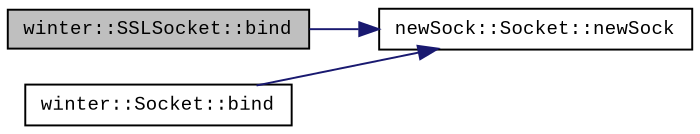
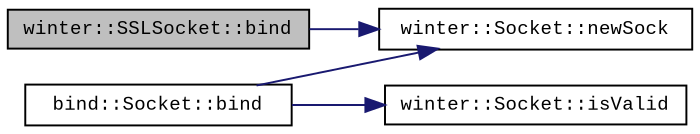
(536, 29) -> (536, 29)
(158, 105) -> (158, 105)
none -> (536, 105)
